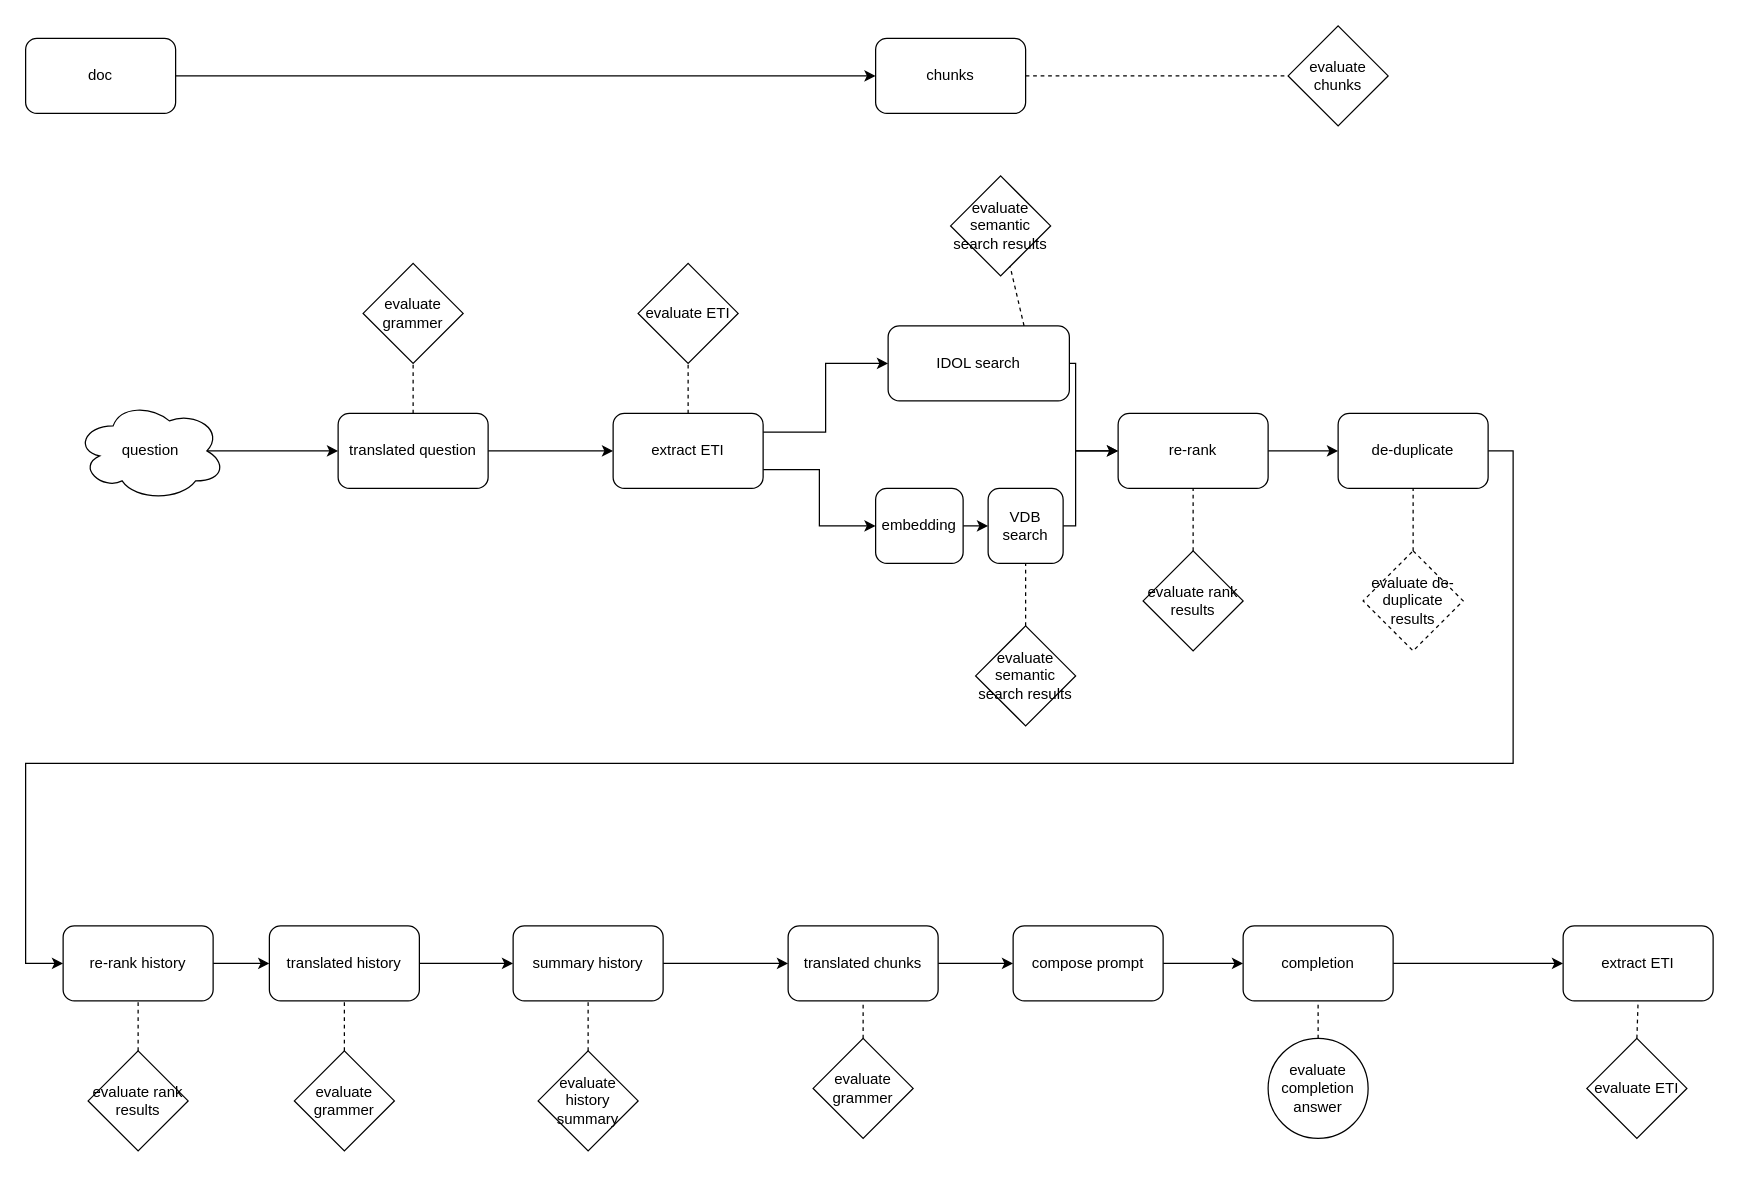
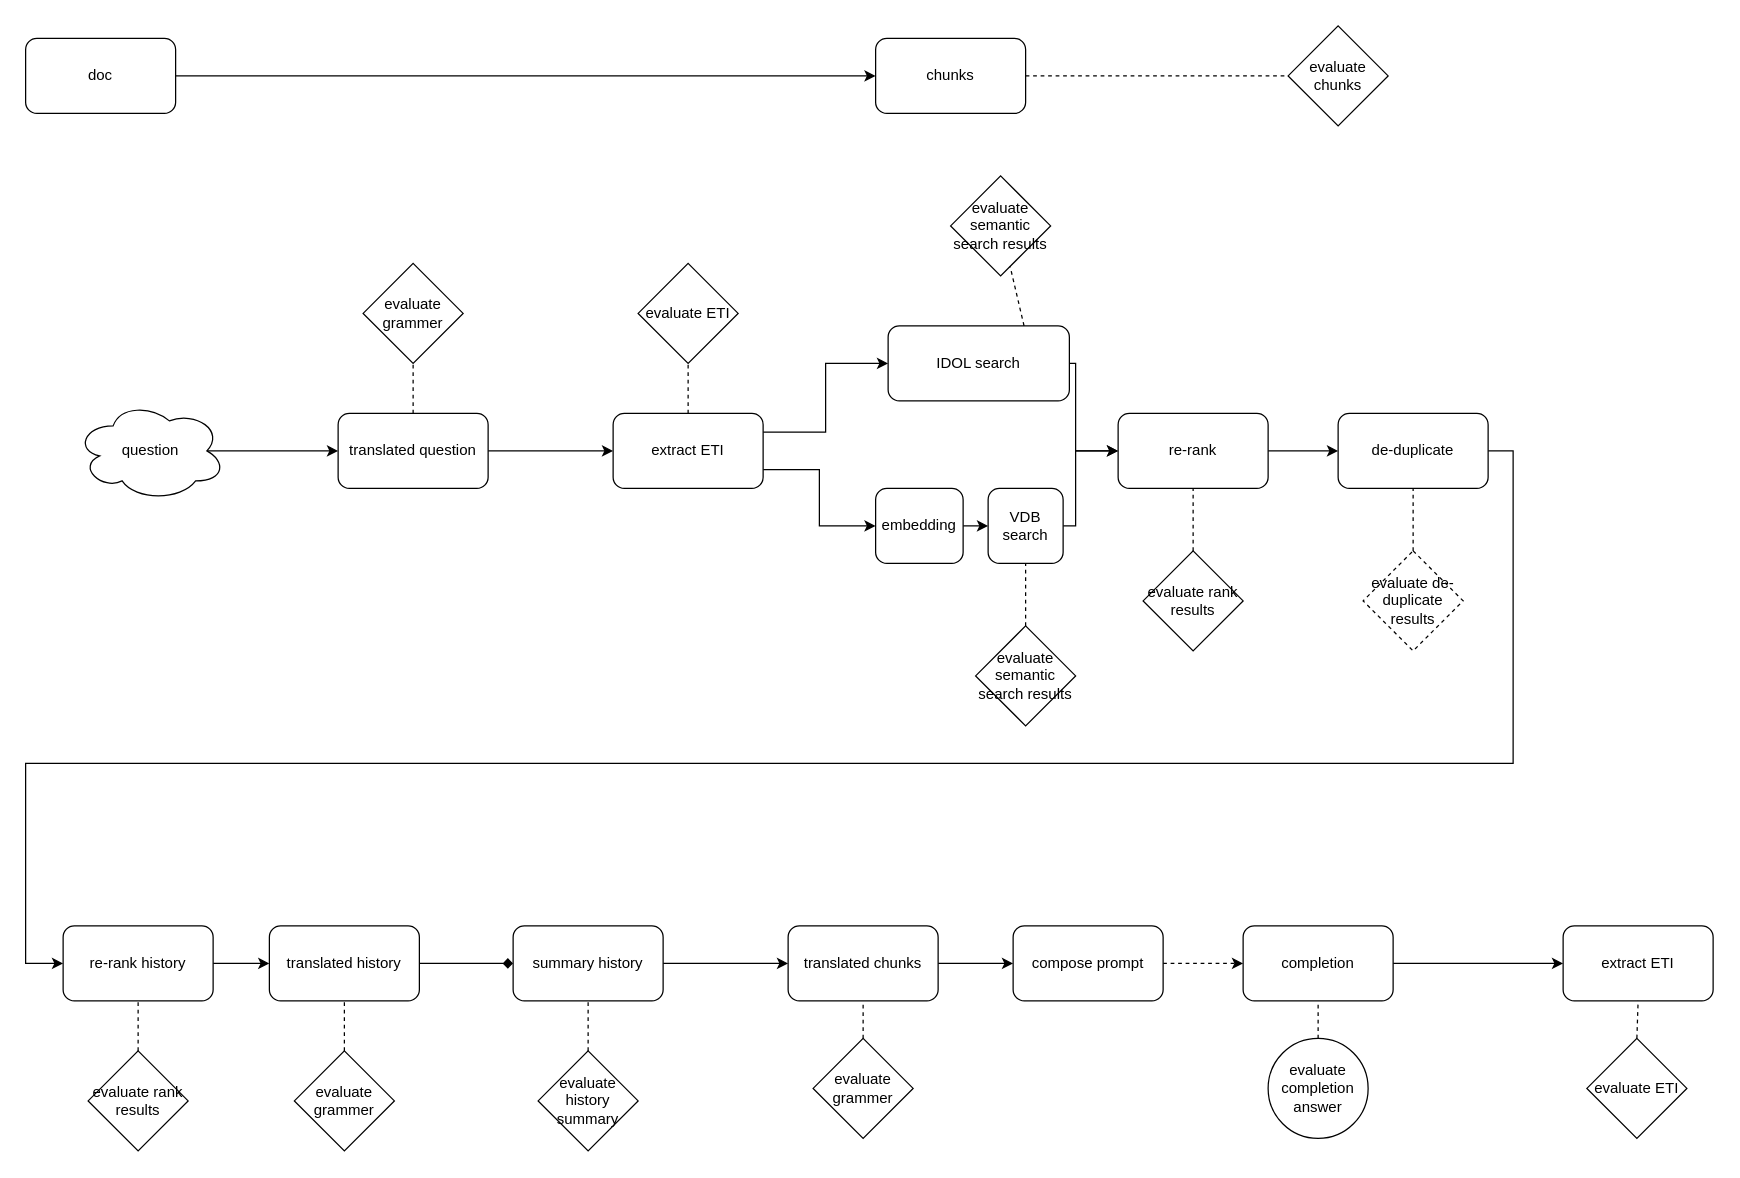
(503, 963) -> (502, 963)
(1198, 963) -> (1198, 963)
